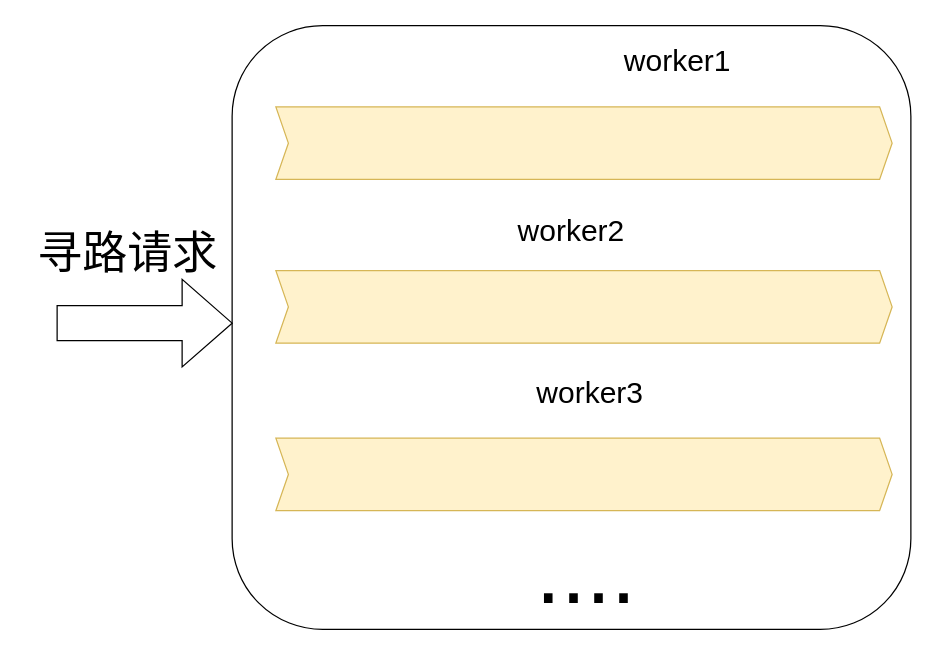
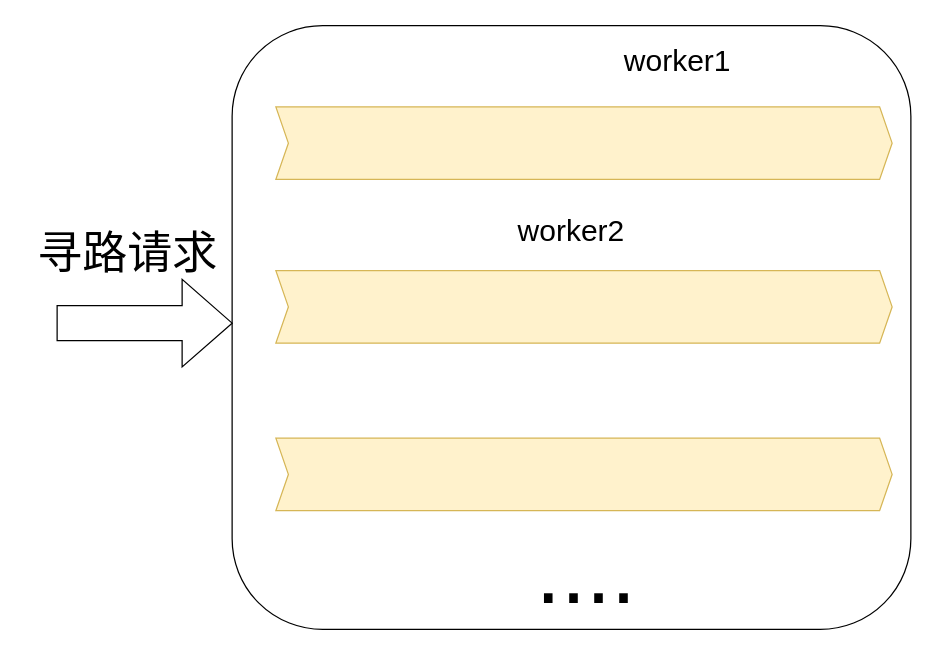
(589, 393) -> none
